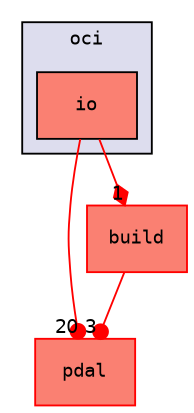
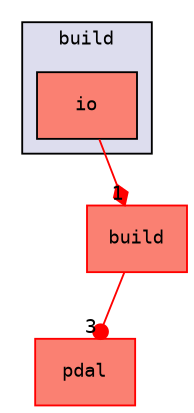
(87, 40) -> (87, 40)
(69, 231) -> none
